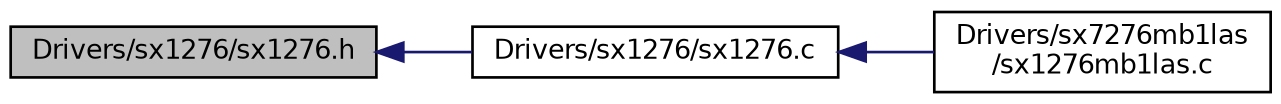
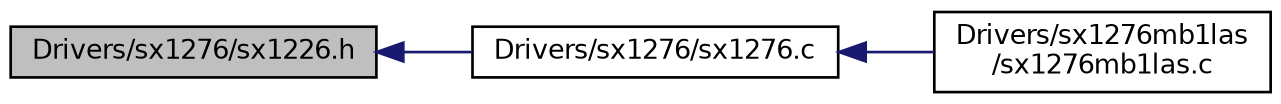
(194, 52) -> (194, 52)
(1102, 52) -> (1102, 52)
